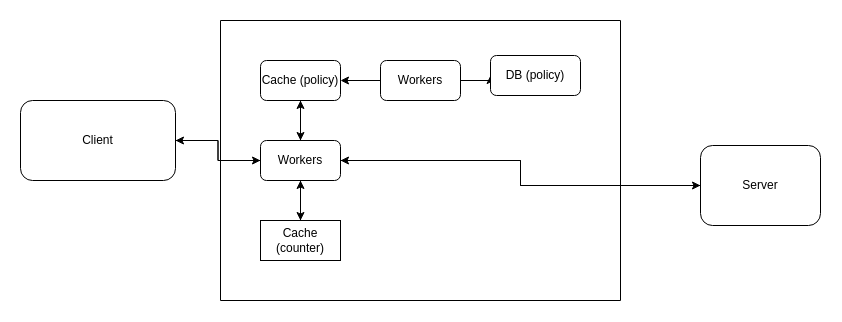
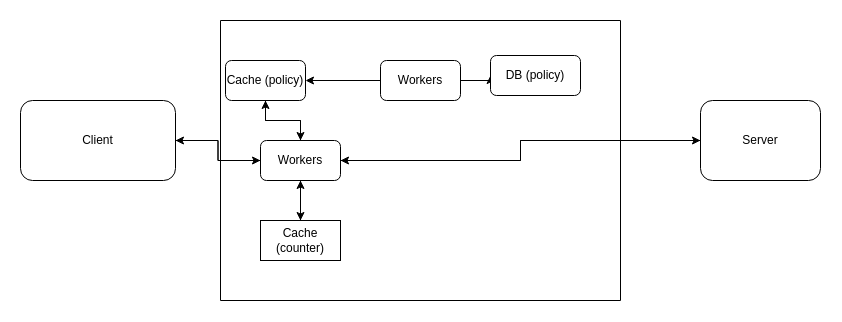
(301, 81) -> (266, 81)
(761, 186) -> (761, 141)
